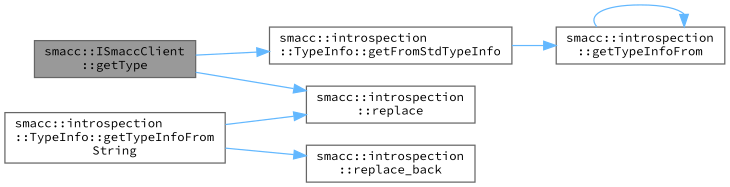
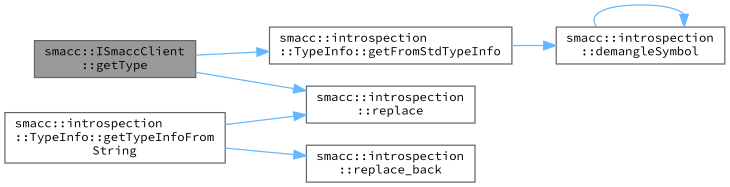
(641, 46) -> (641, 46)
